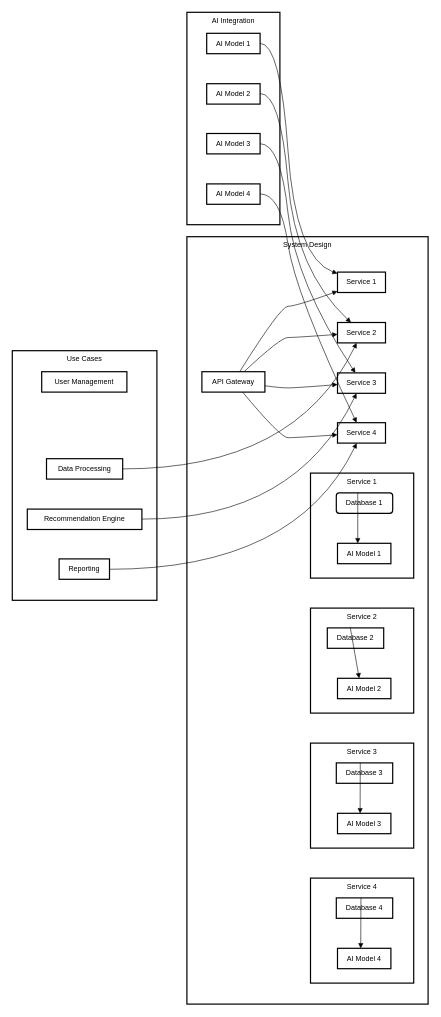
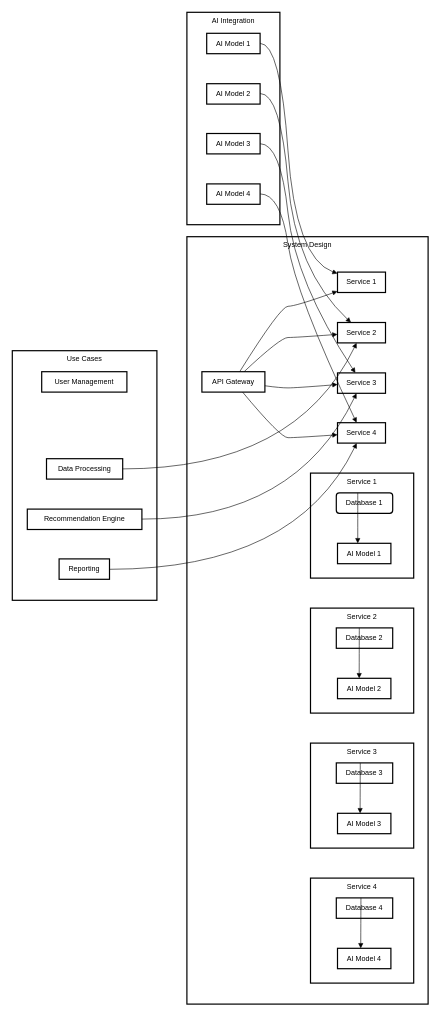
(356, 638) -> (365, 638)
